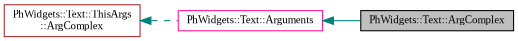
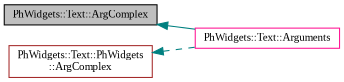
(72, 21) -> (81, 62)
(347, 21) -> (181, 27)
